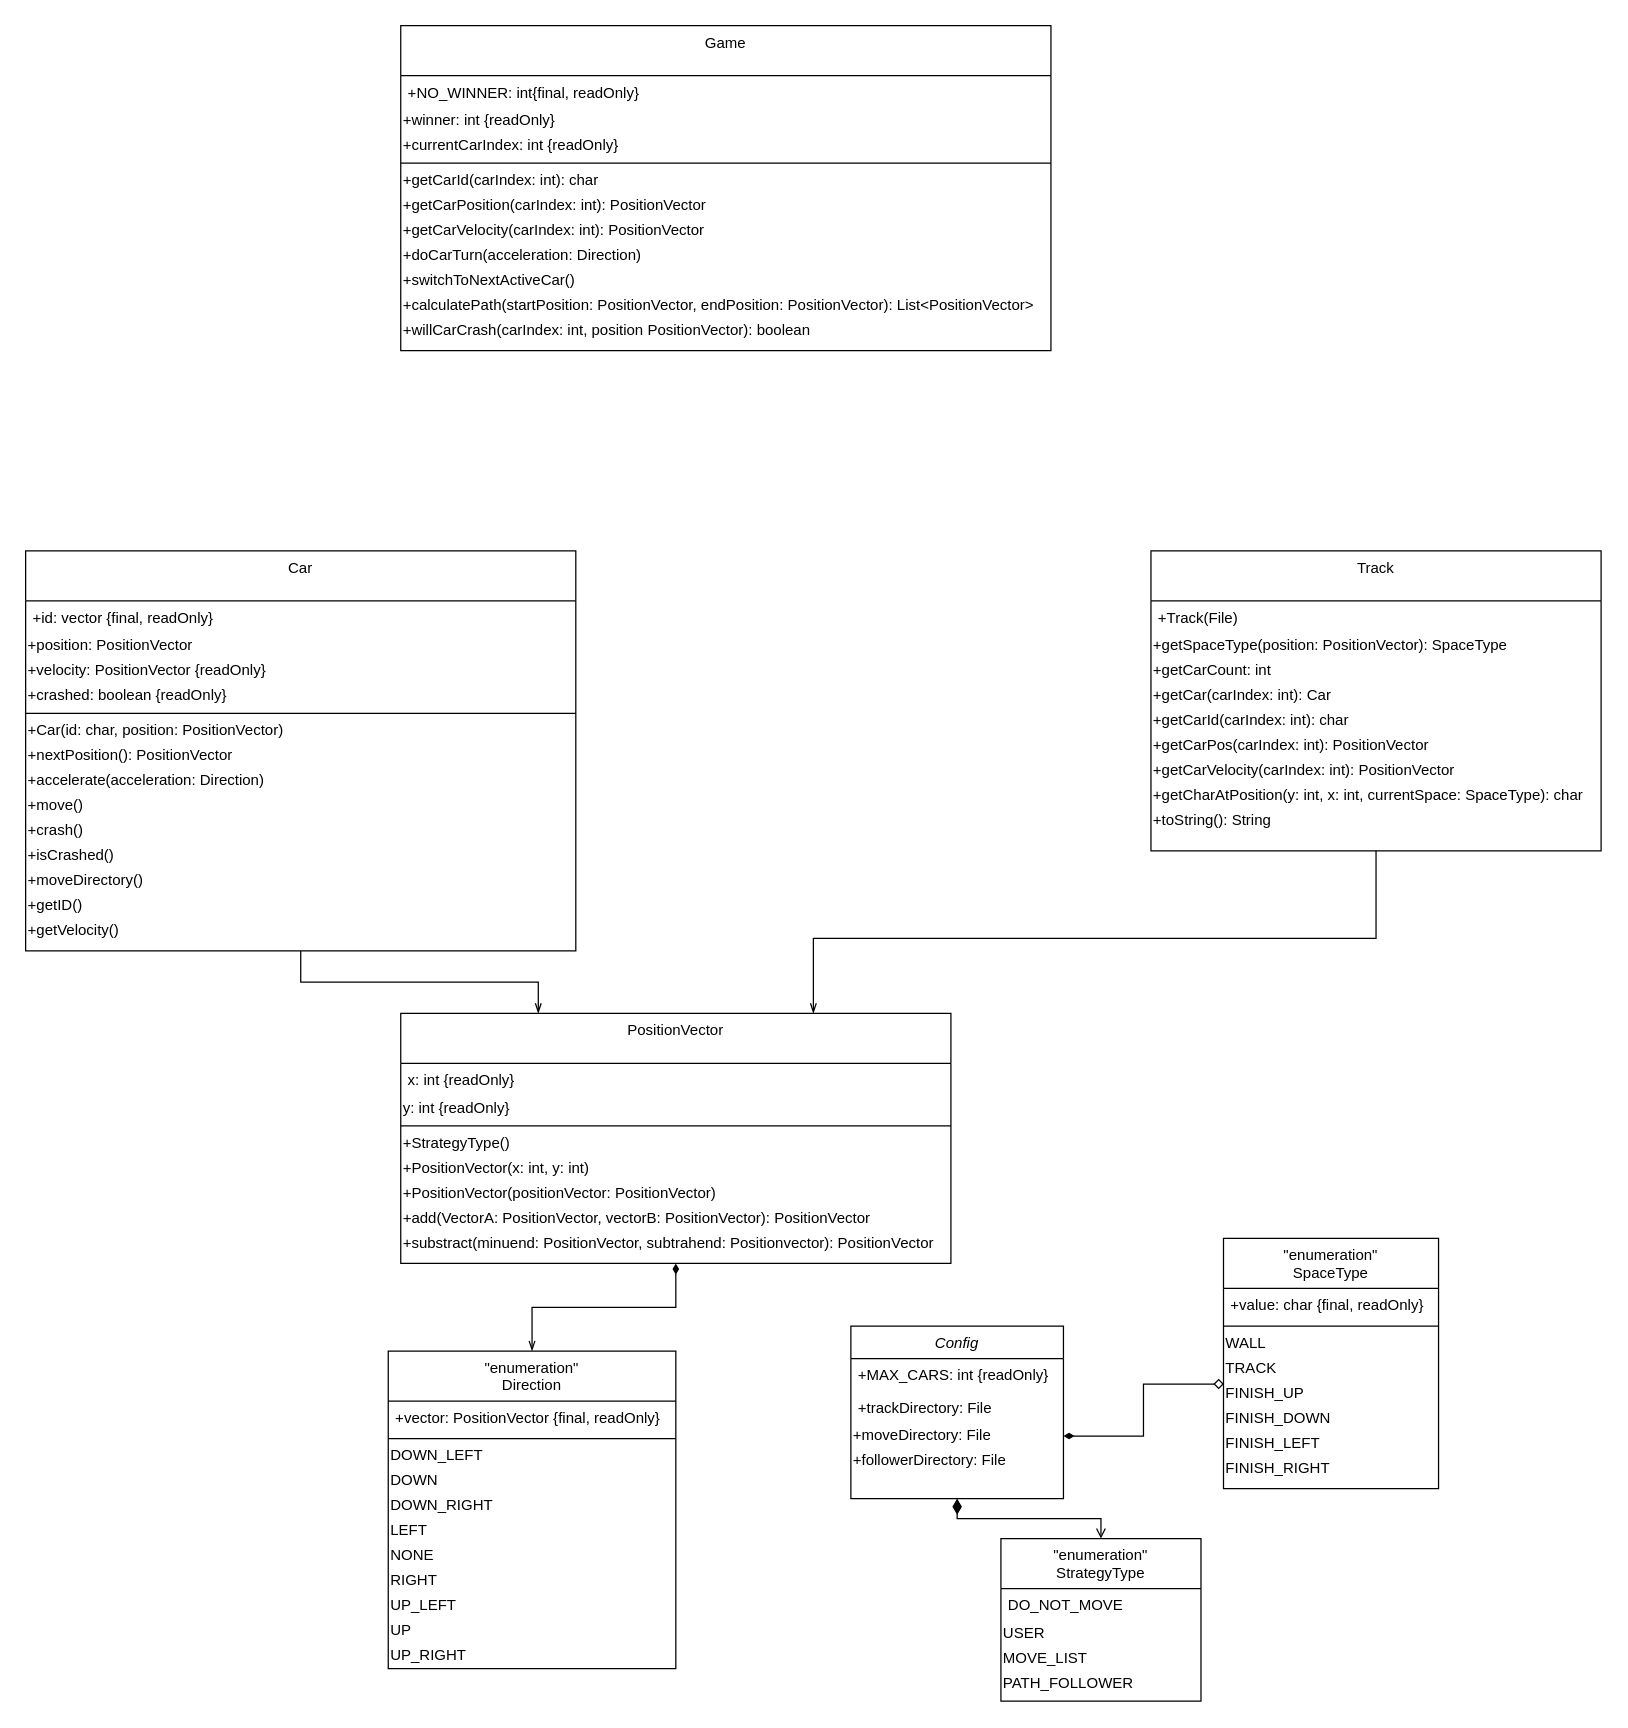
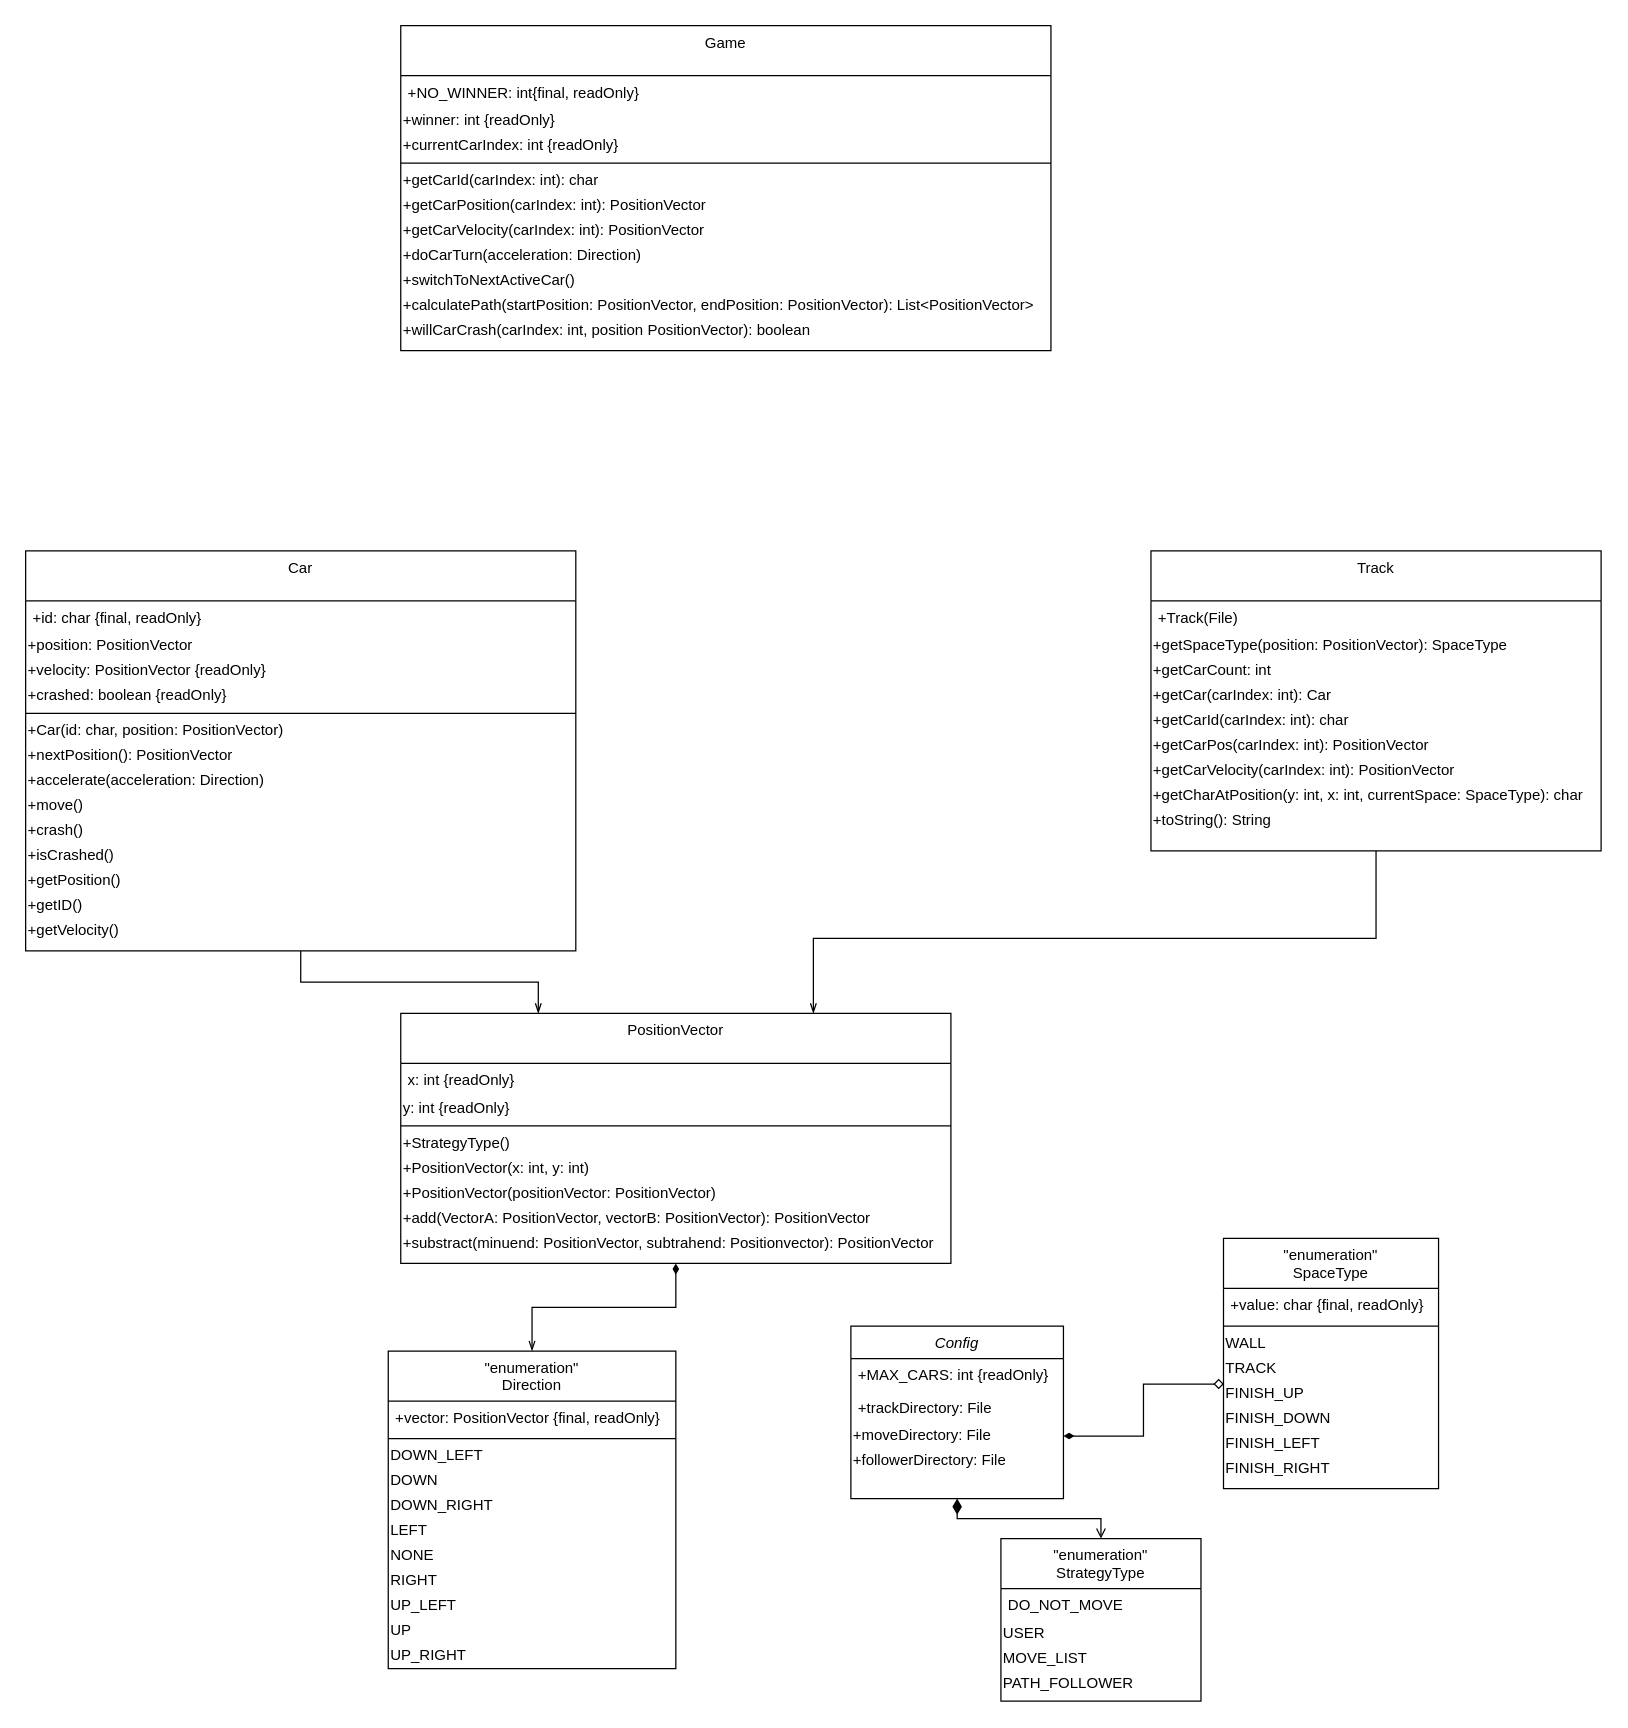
(137, 618) -> (128, 618)
(93, 881) -> (83, 881)
